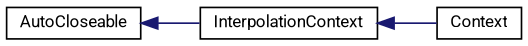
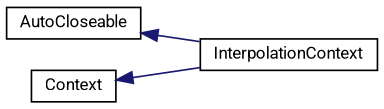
(416, 23) -> (166, 73)
